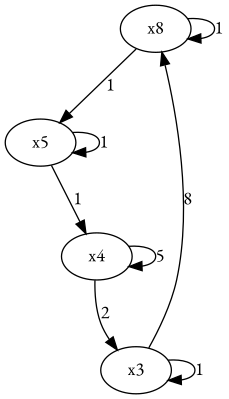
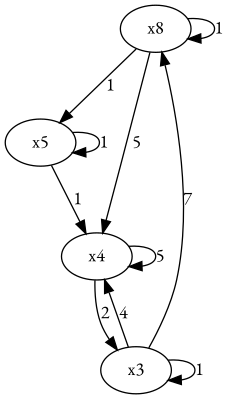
none -> (128, 136)
(188, 200) -> (188, 200)
none -> (119, 320)
